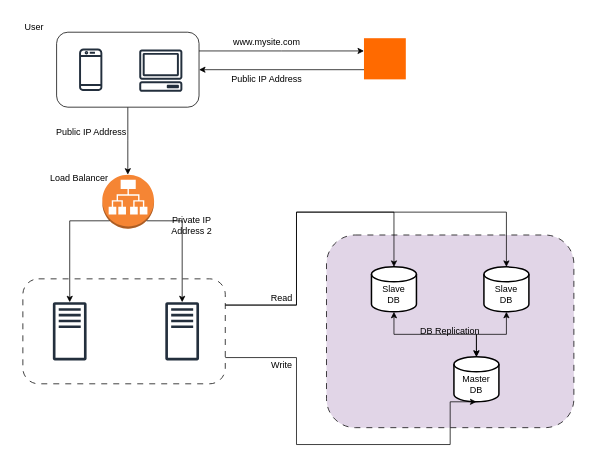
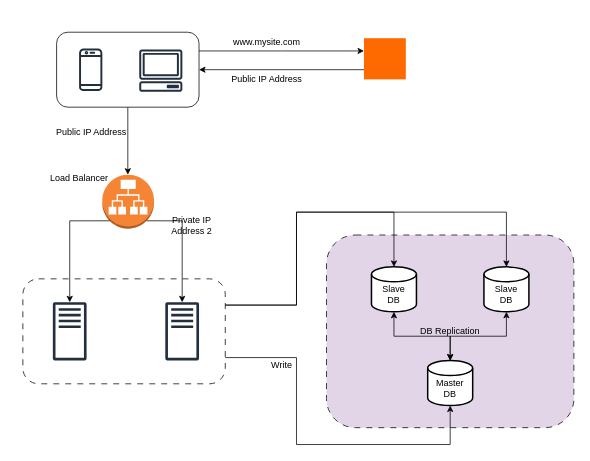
(34, 27) -> none
(282, 298) -> none
(477, 379) -> (450, 383)
